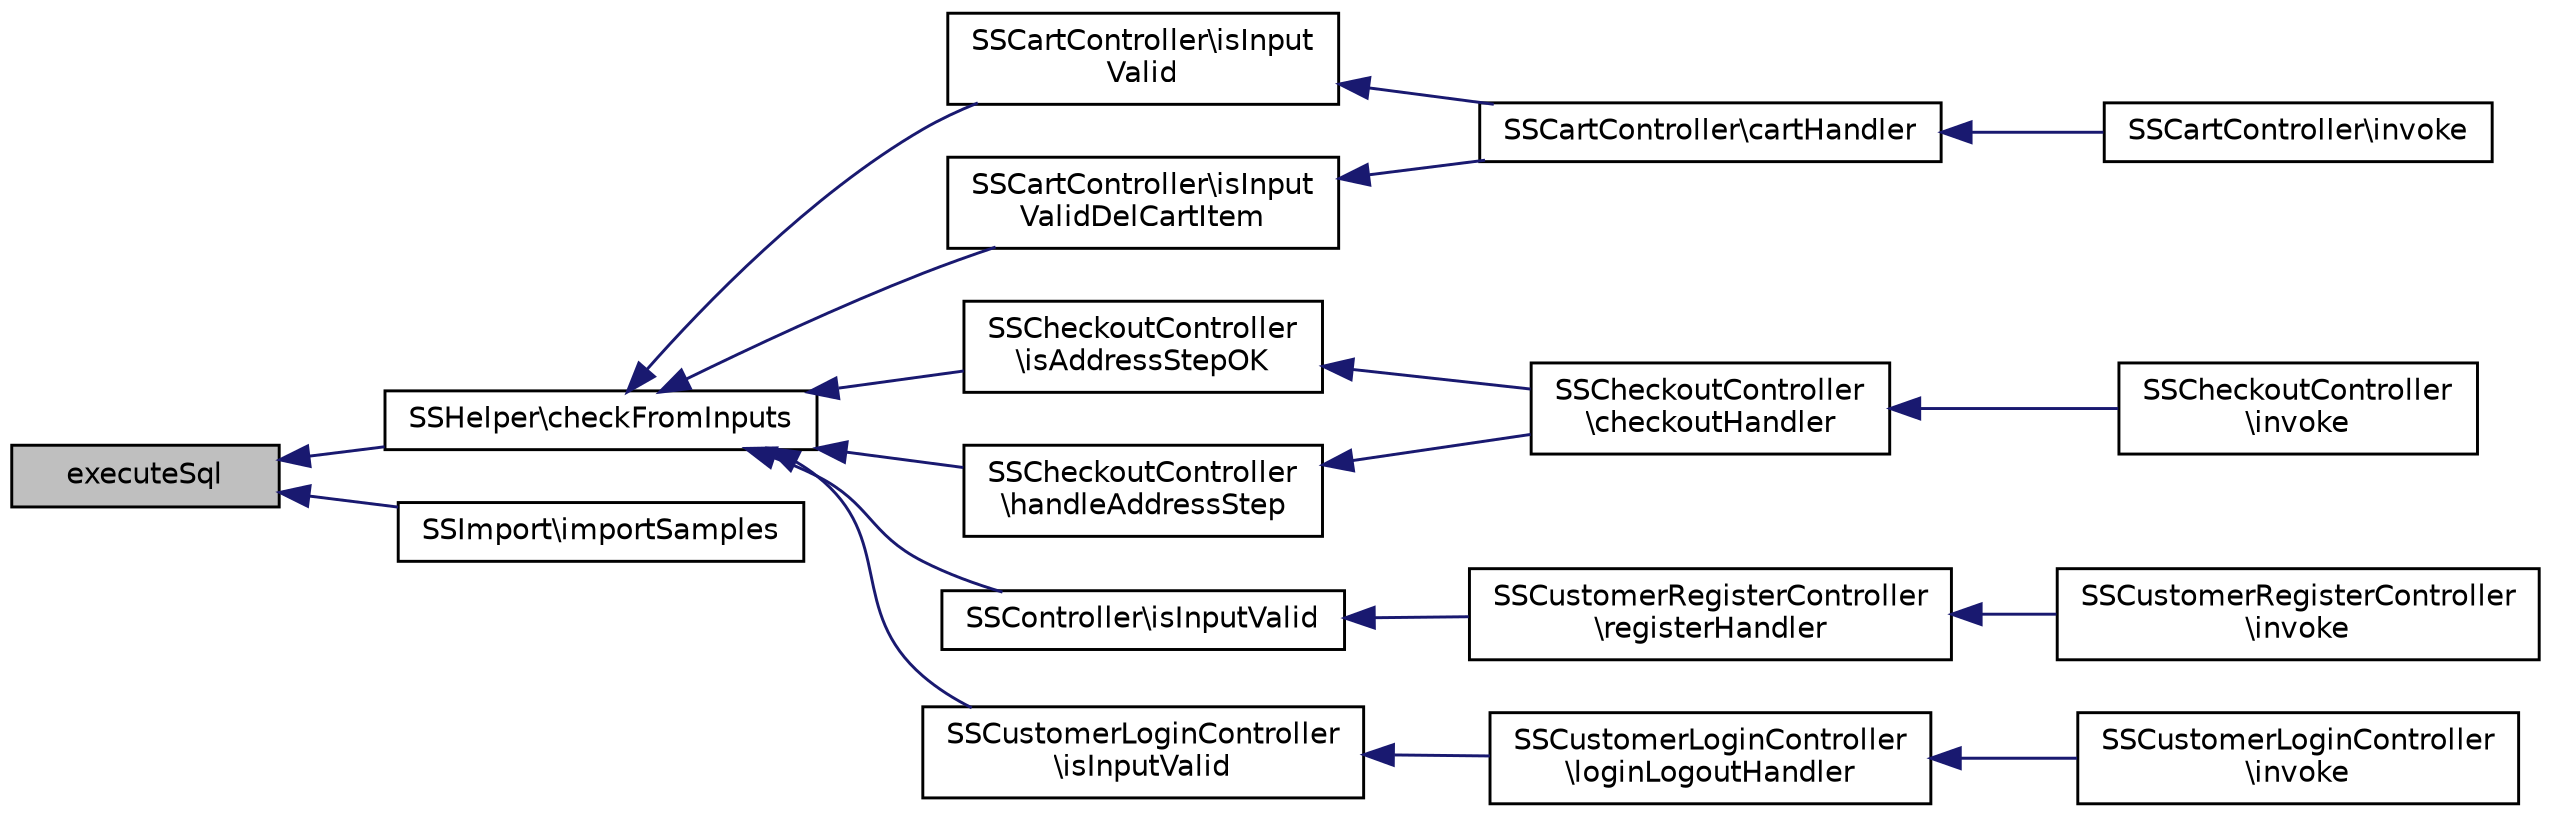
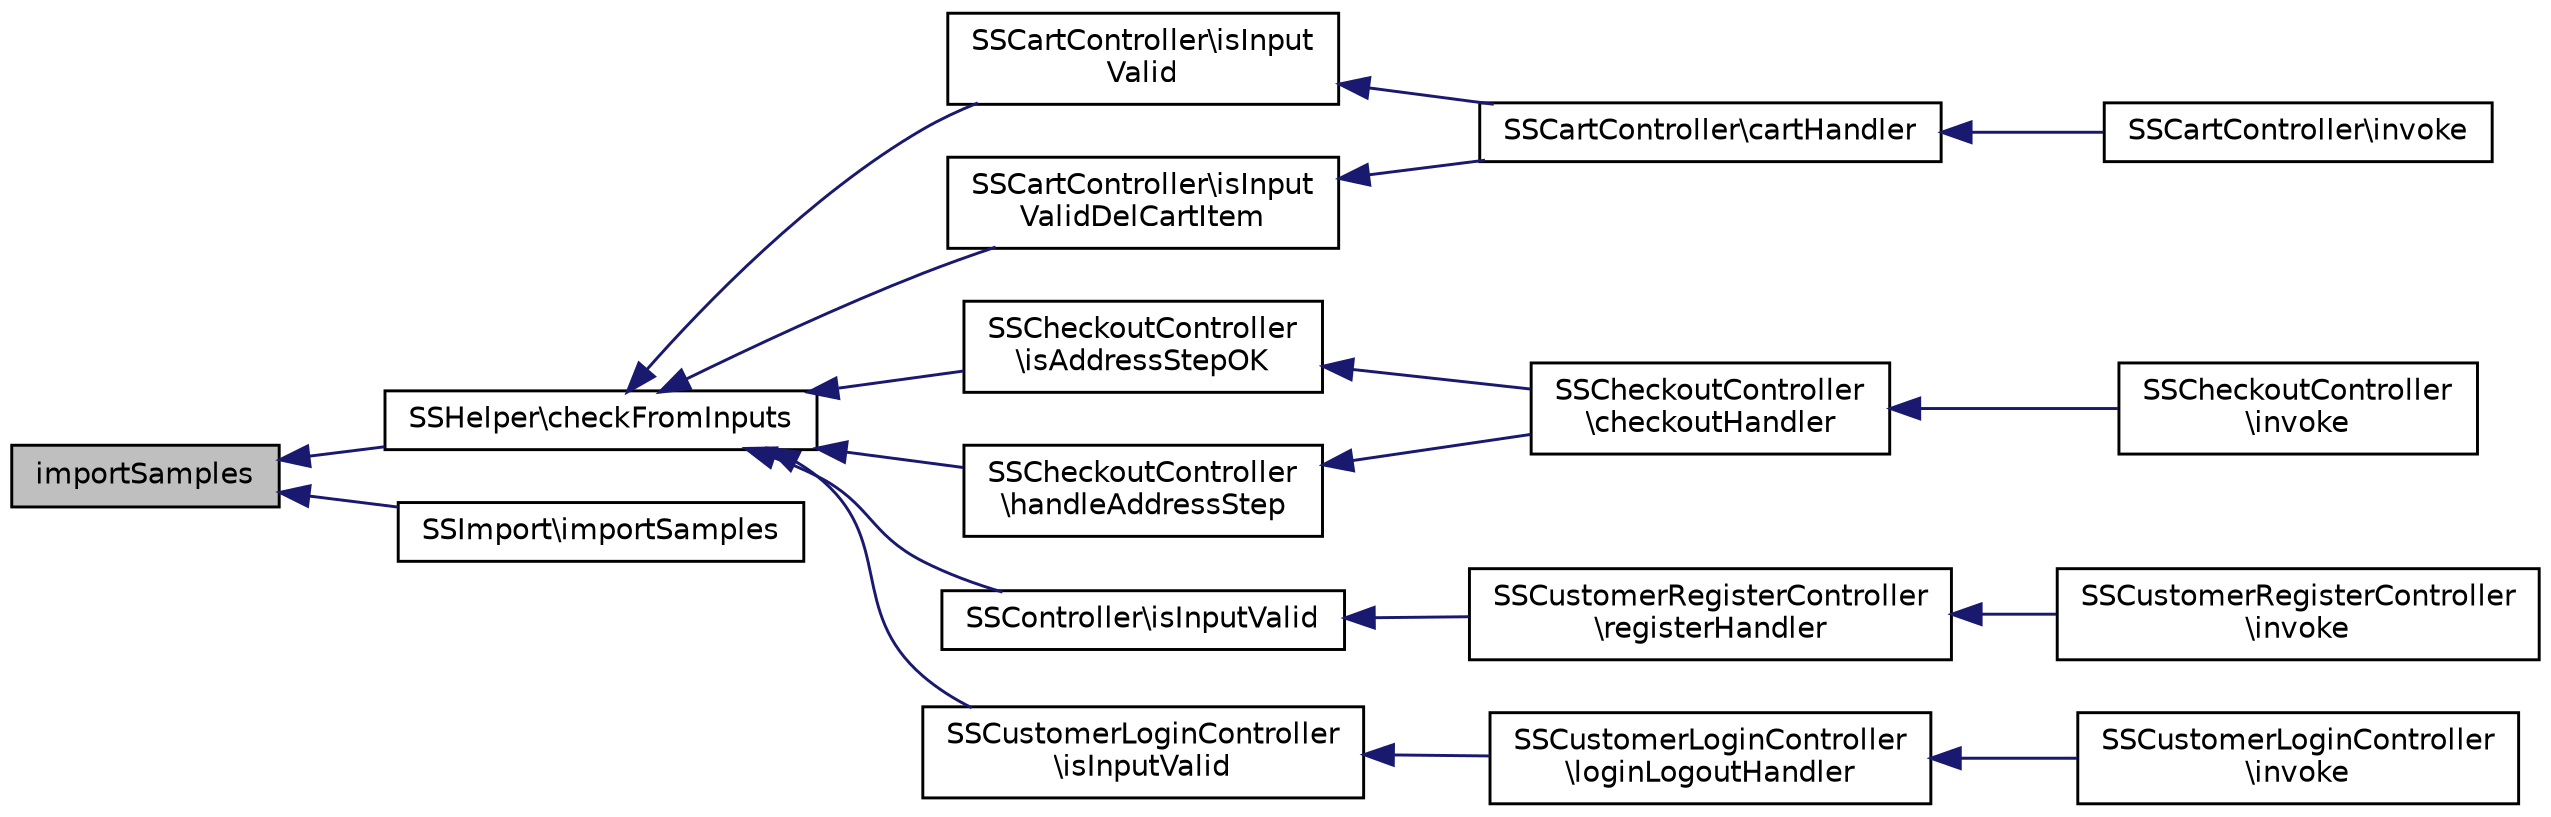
(145, 476) -> (145, 476)
